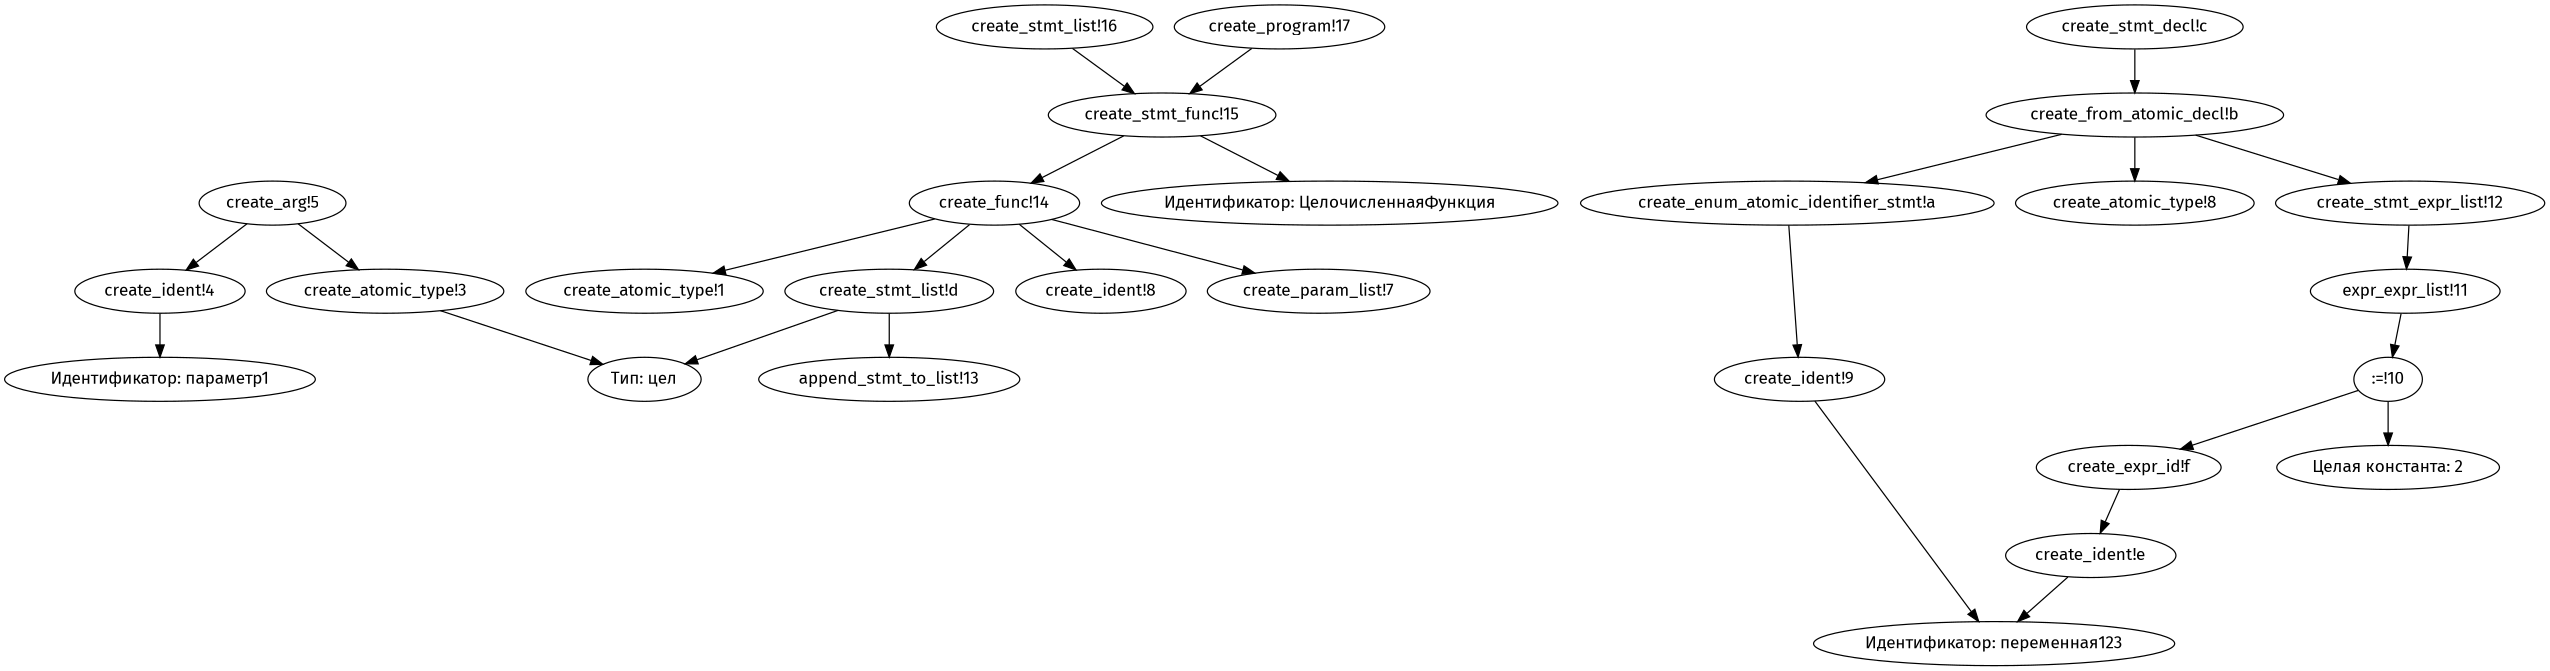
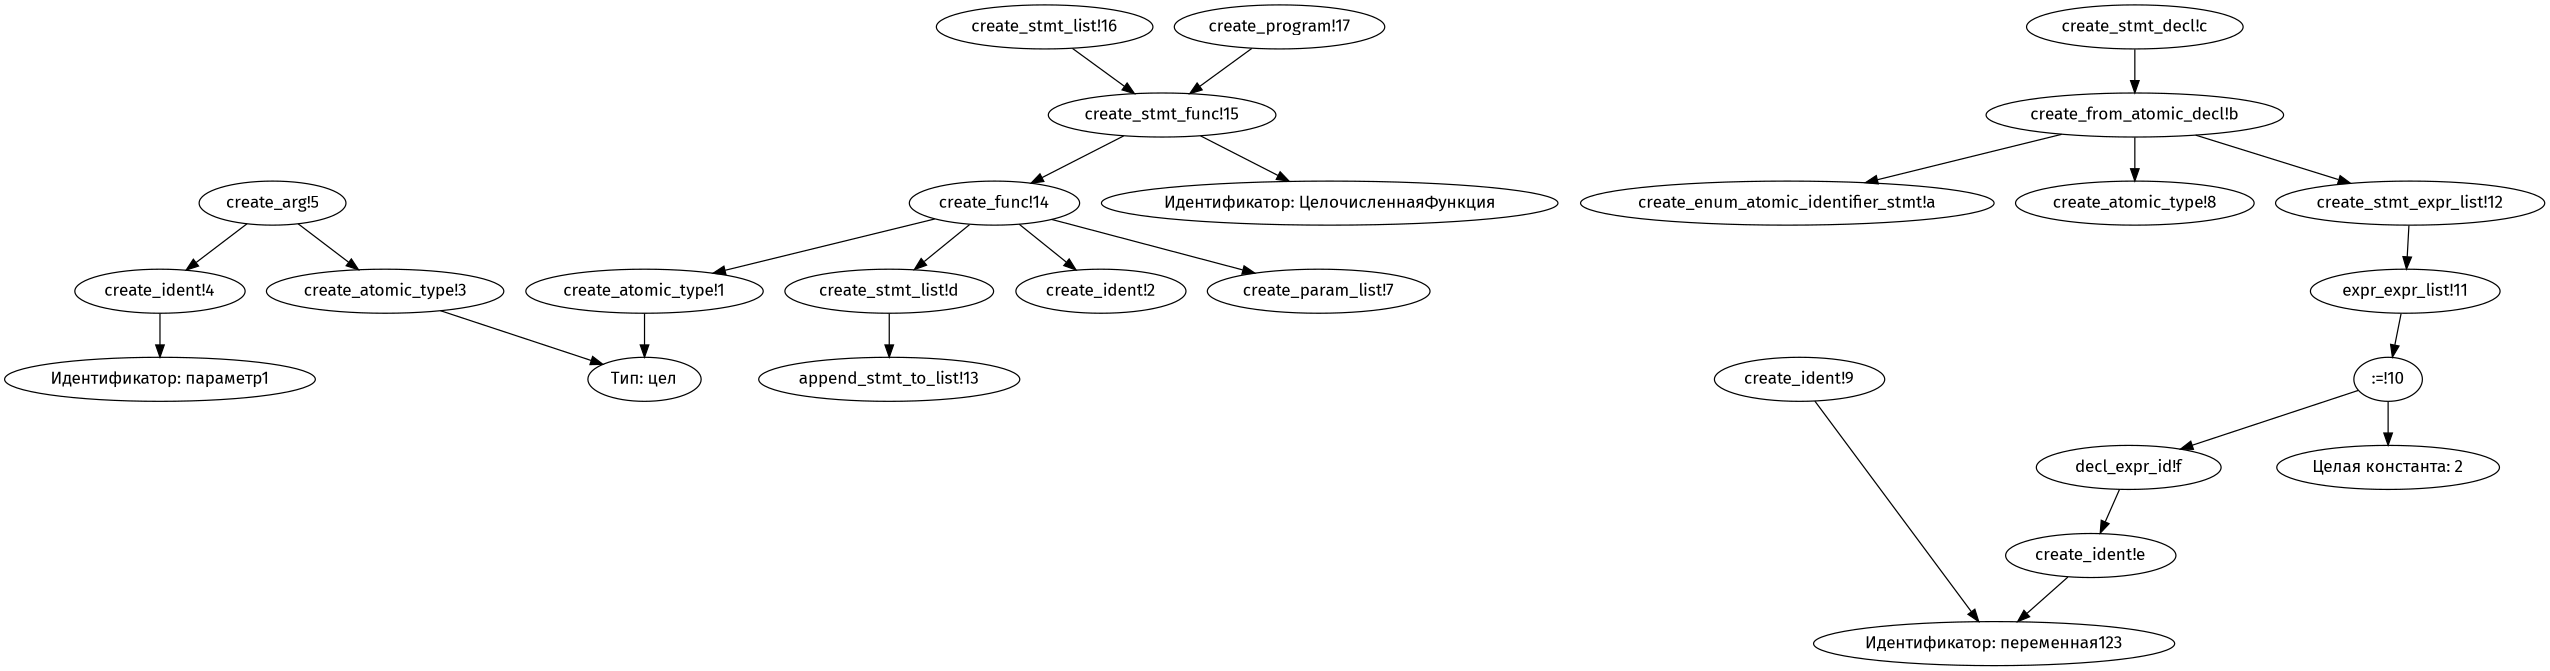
(1793, 285) -> none
(1101, 291) -> (1101, 291)
(768, 335) -> (645, 329)
(2129, 467) -> (2129, 467)
